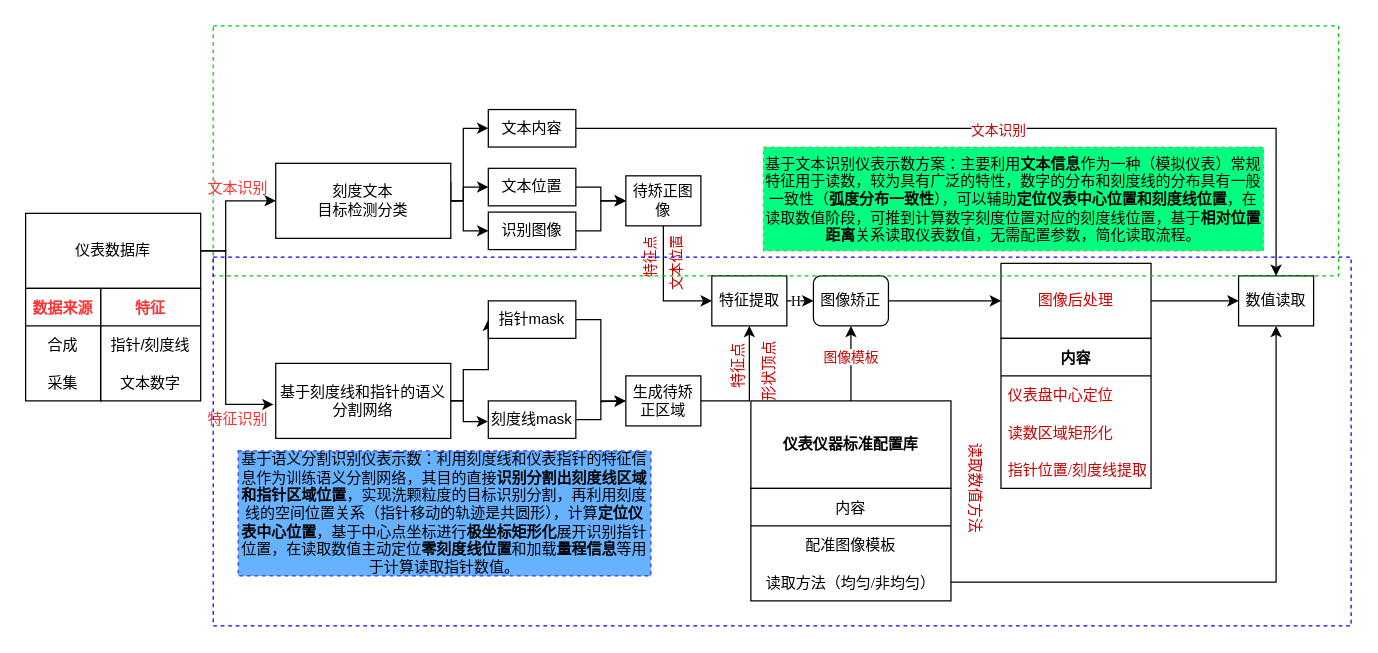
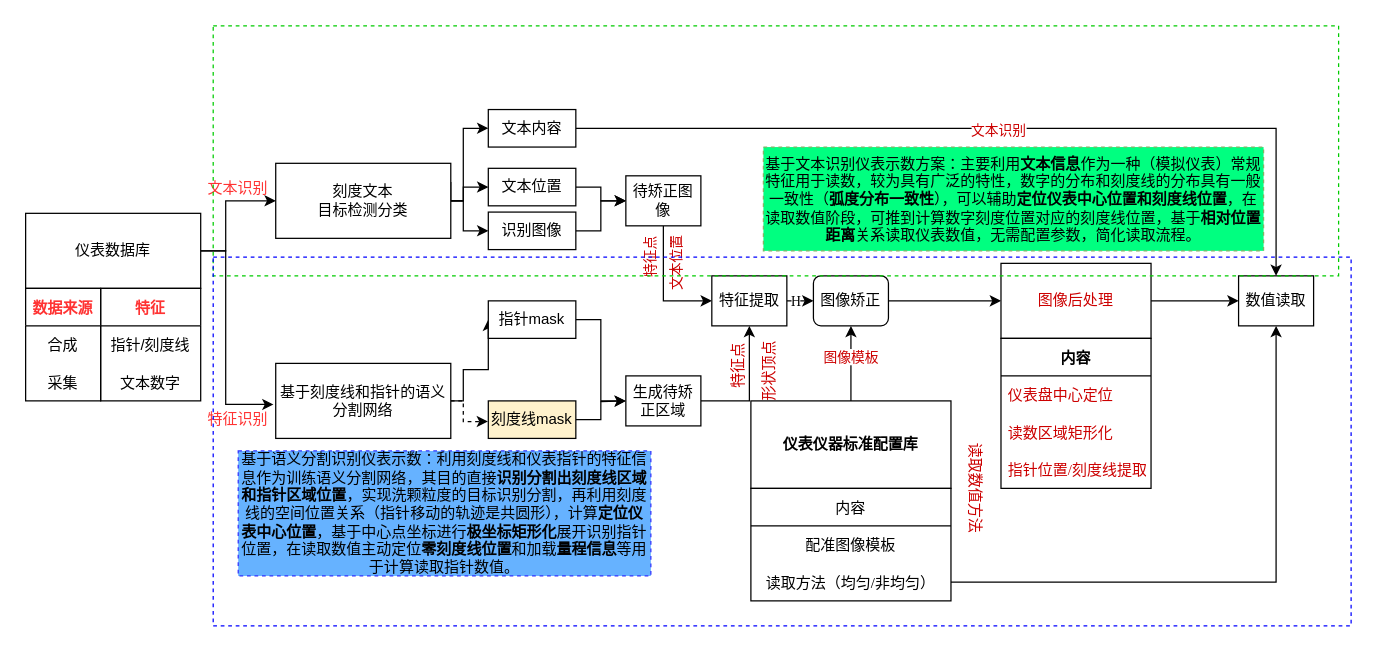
(463, 418) -> (463, 418)
(532, 419) -> (532, 419)
